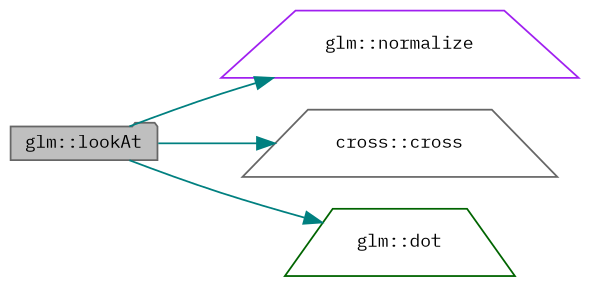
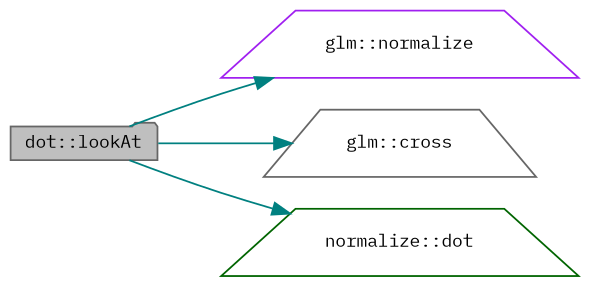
(84, 143) -> (84, 143)
(400, 143) -> (400, 143)
(400, 242) -> (400, 242)
